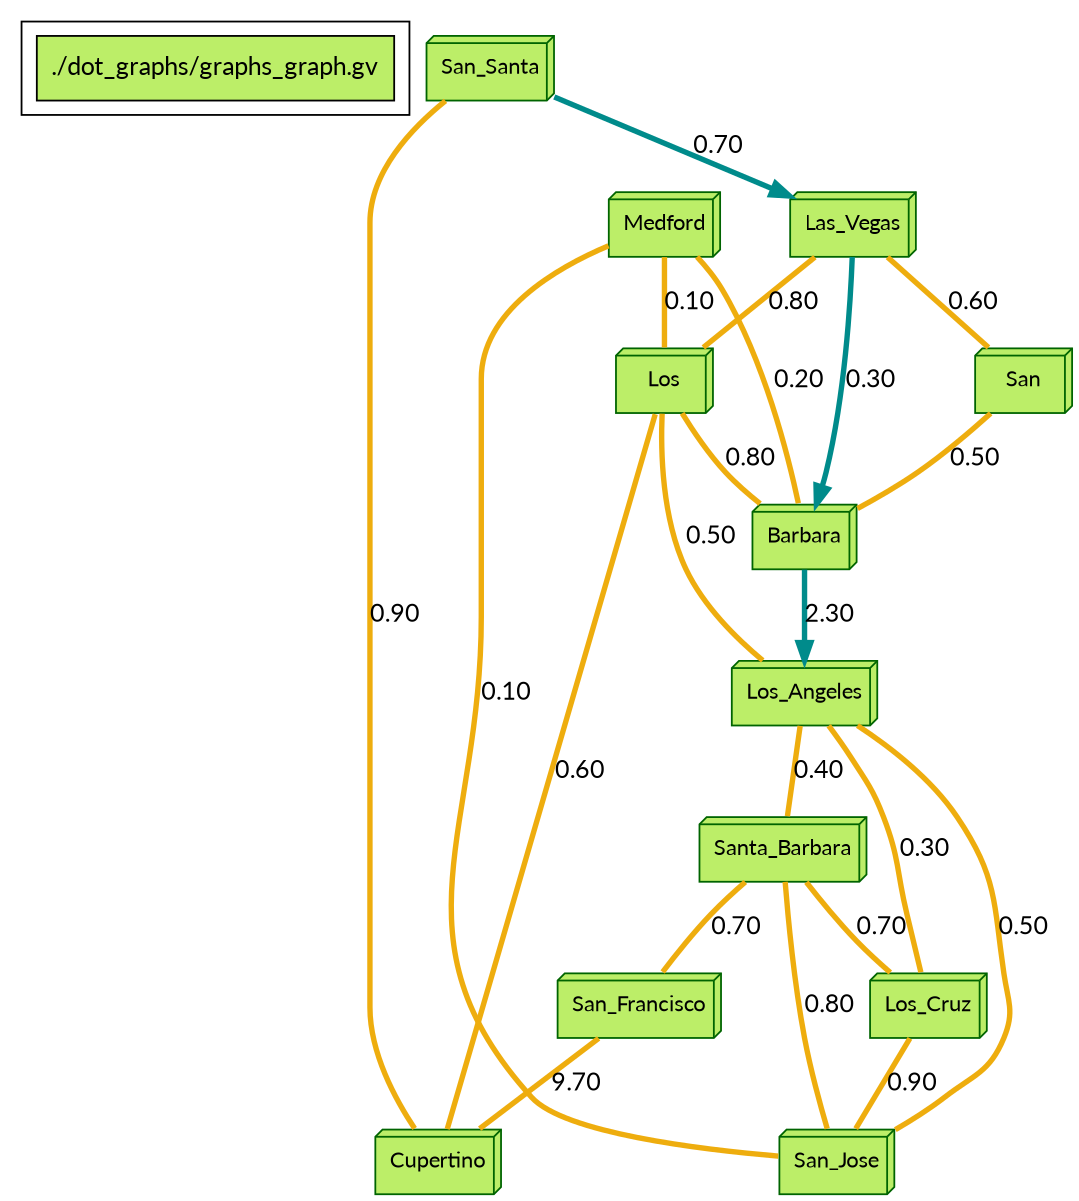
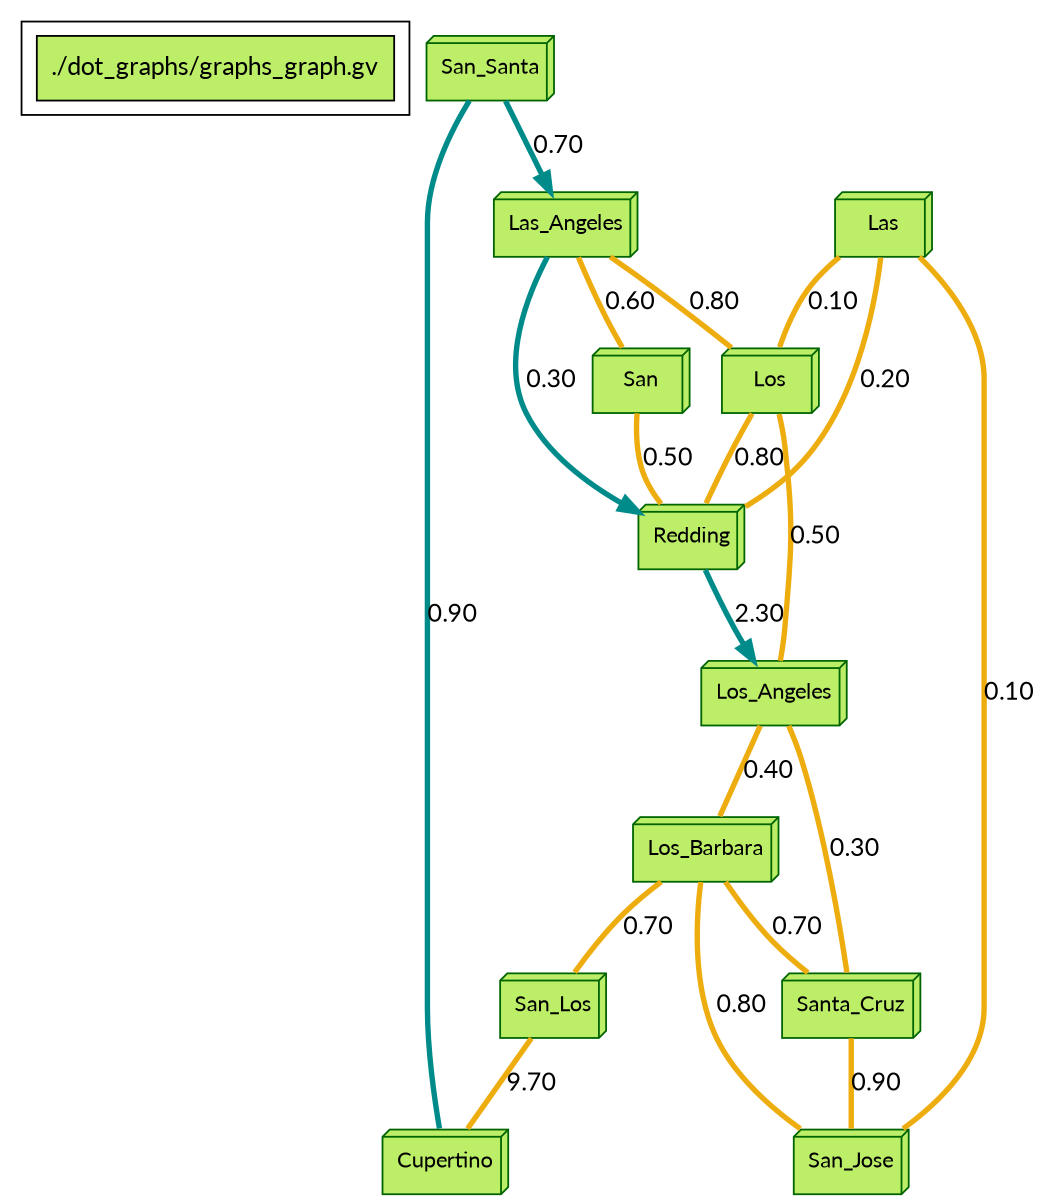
(664, 224) -> (884, 224)
(853, 224) -> (566, 224)
(805, 537) -> (691, 537)
(370, 606) -> (427, 611)
(551, 772) -> none
(783, 849) -> (706, 849)
(998, 928) -> none
(639, 1006) -> (553, 1006)
(928, 1006) -> (851, 1006)
